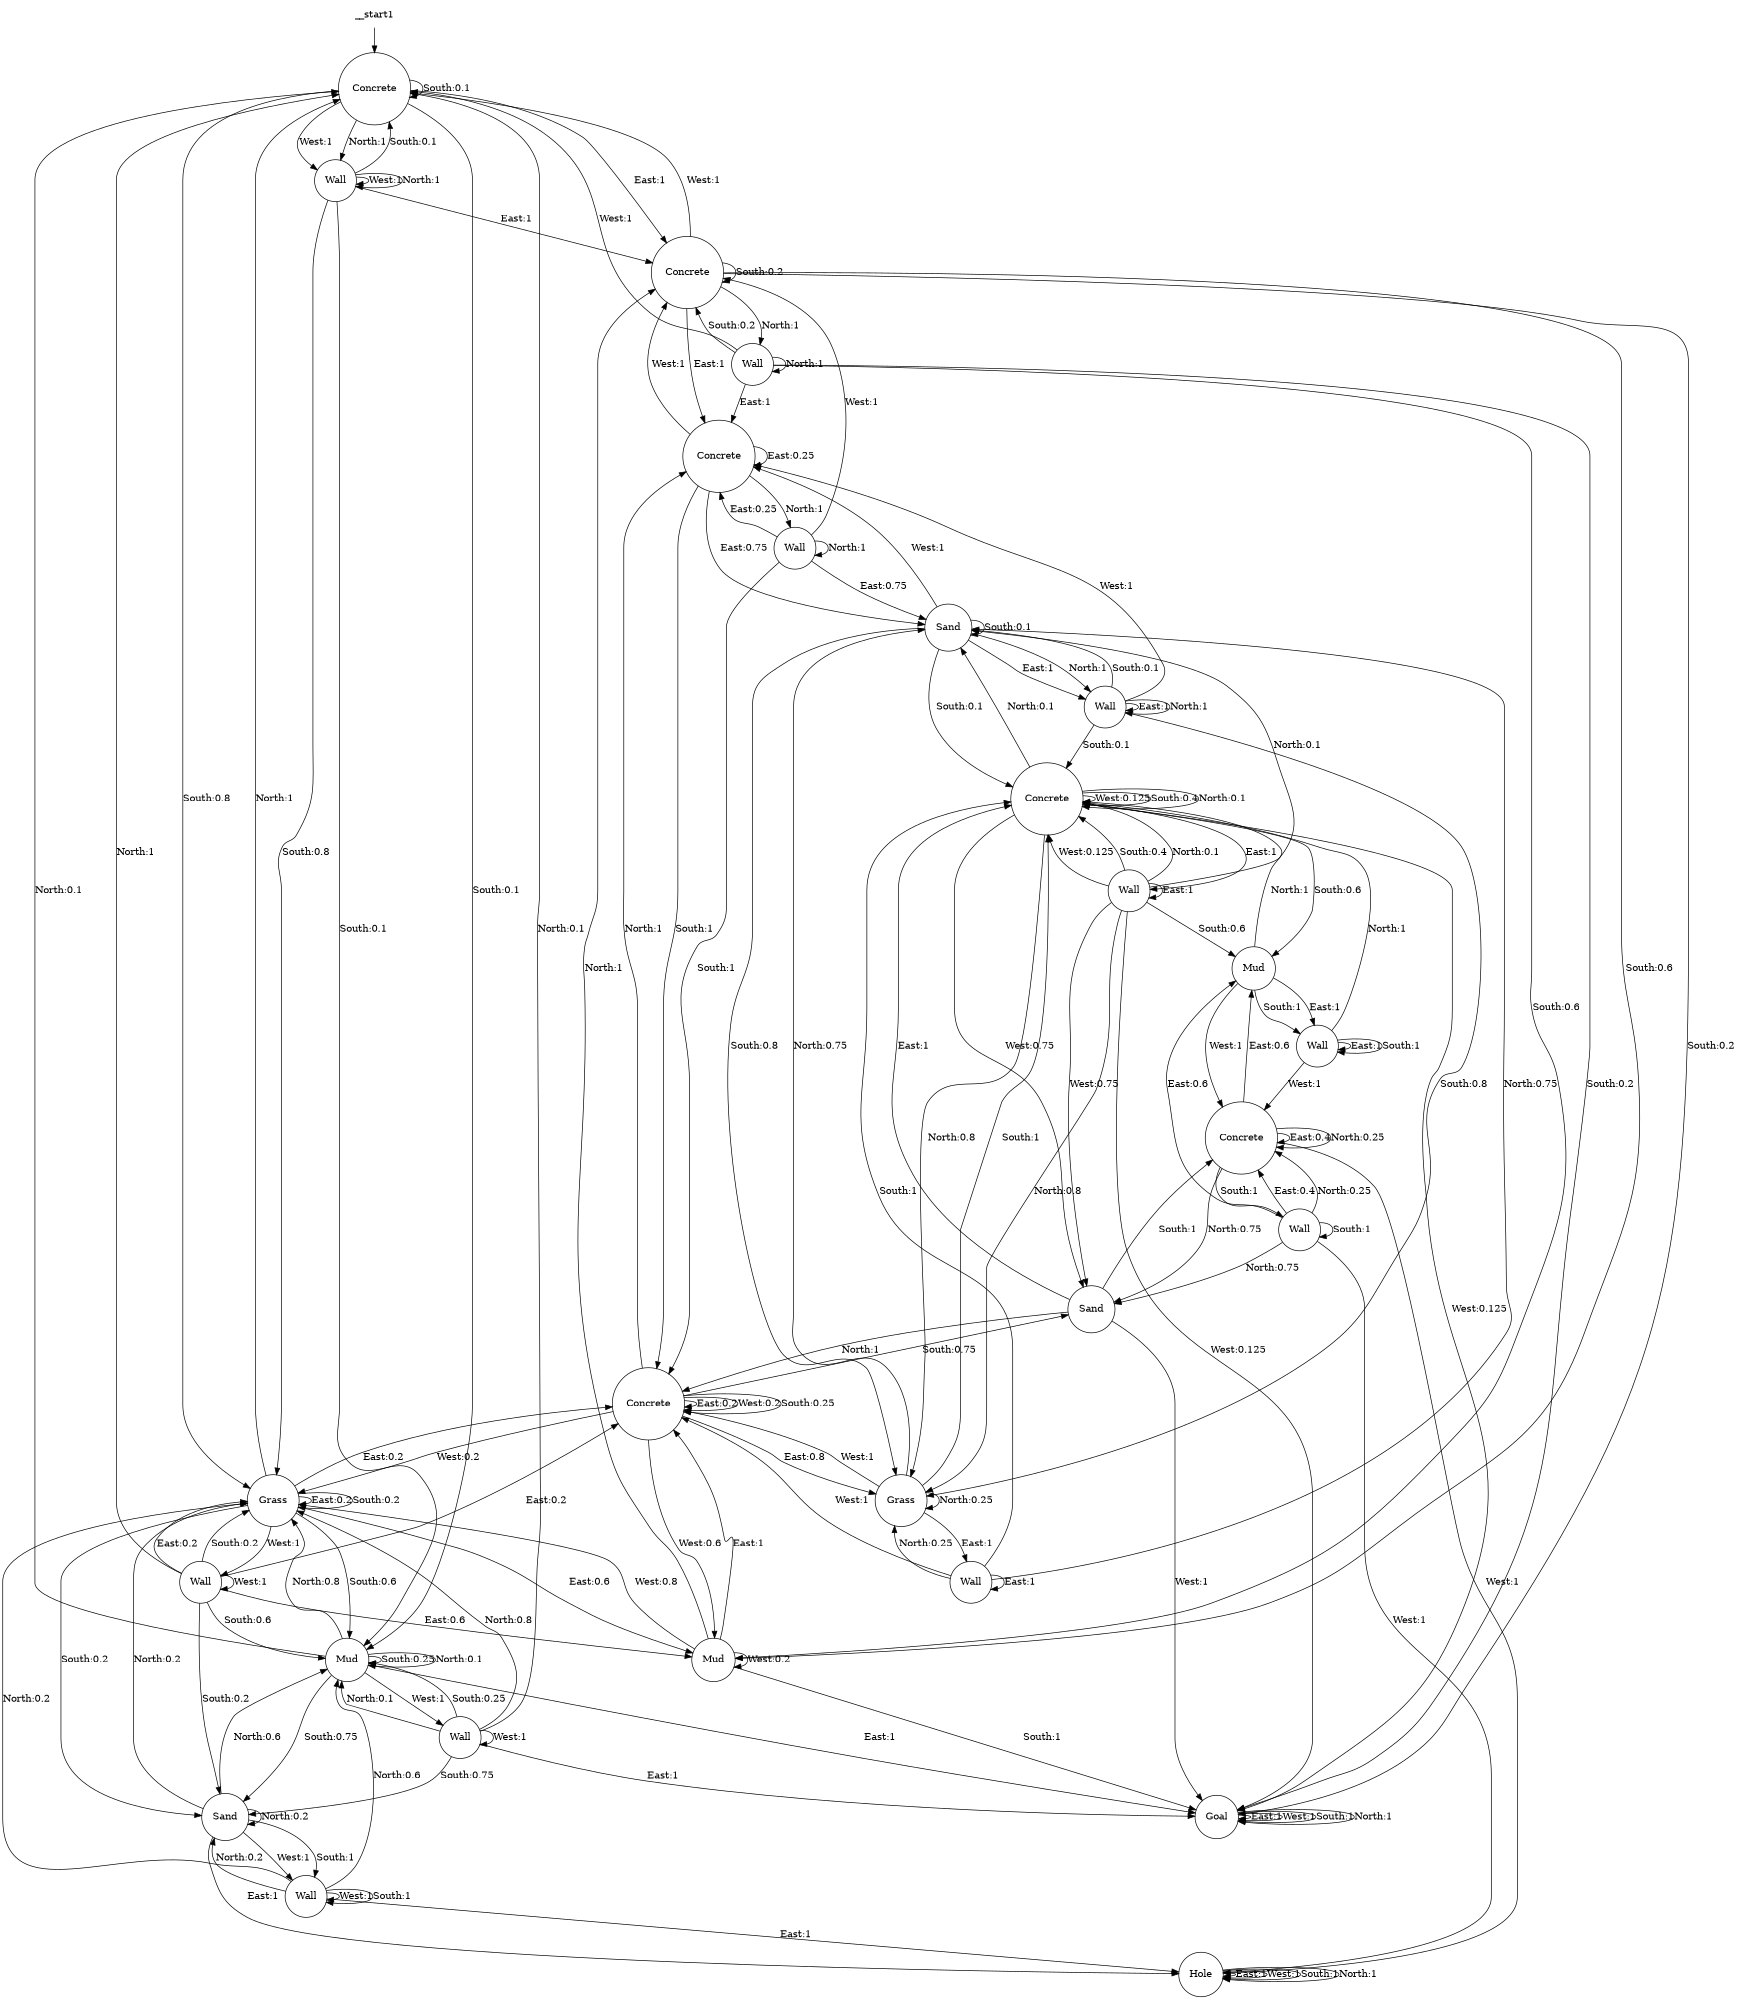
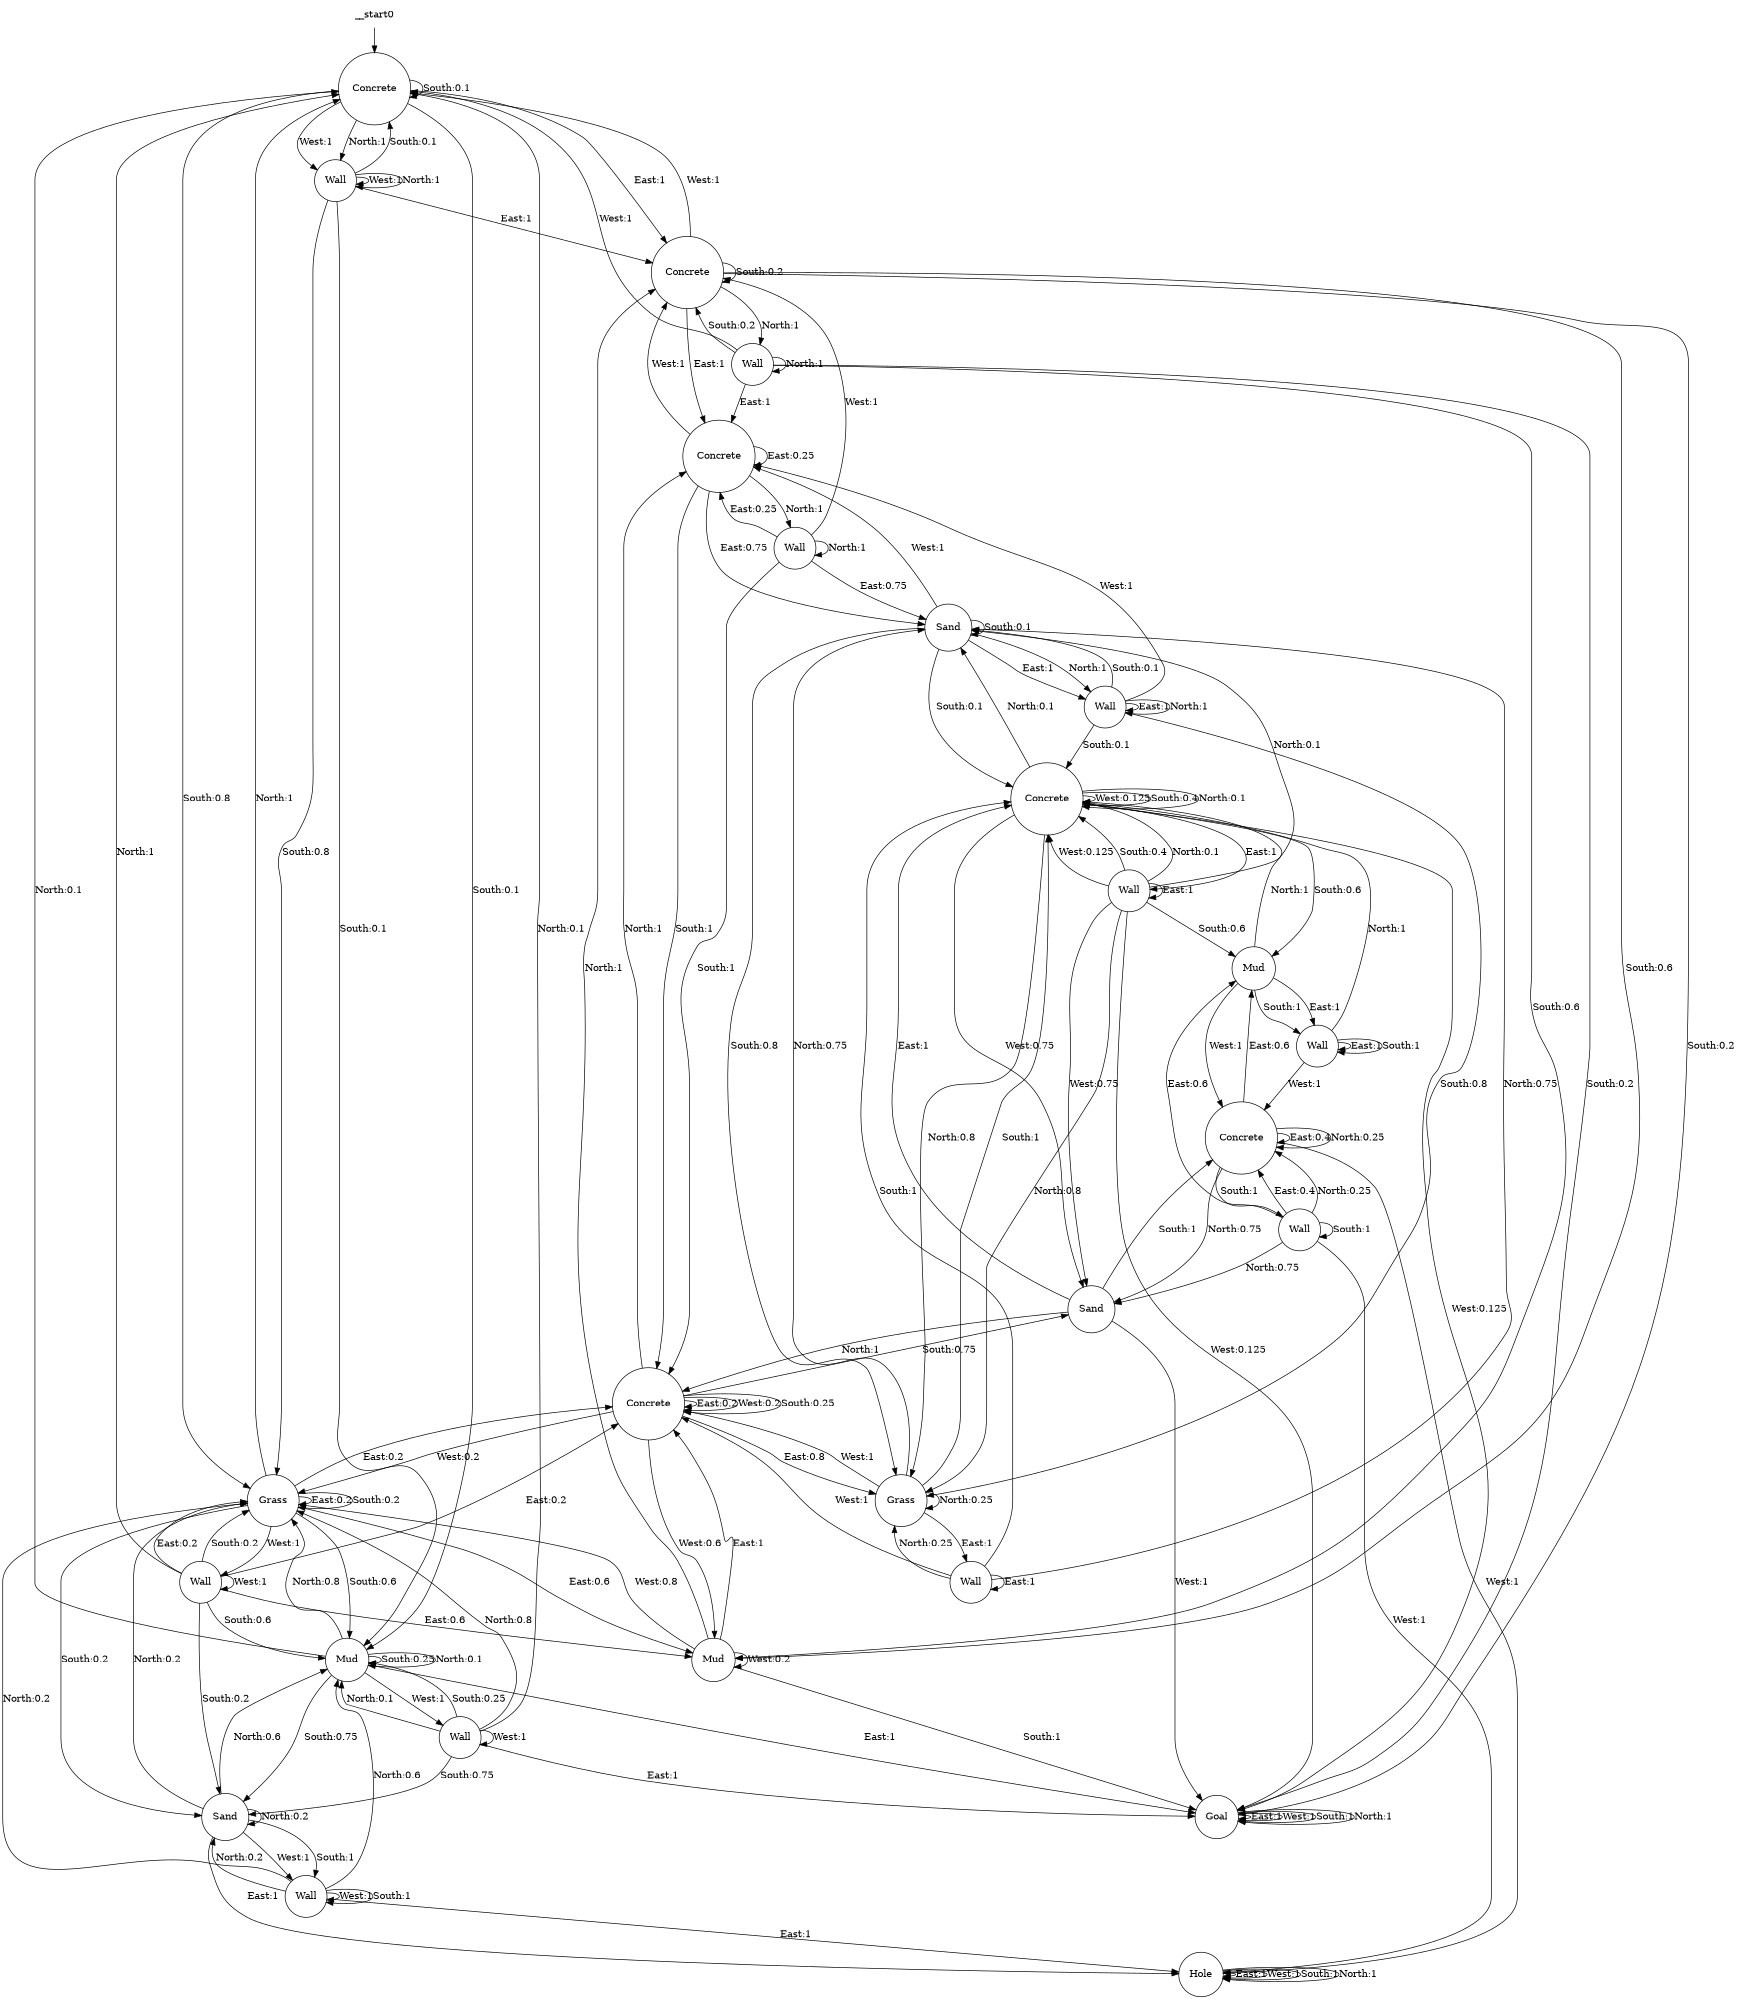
(375, 15) -> (375, 15)
